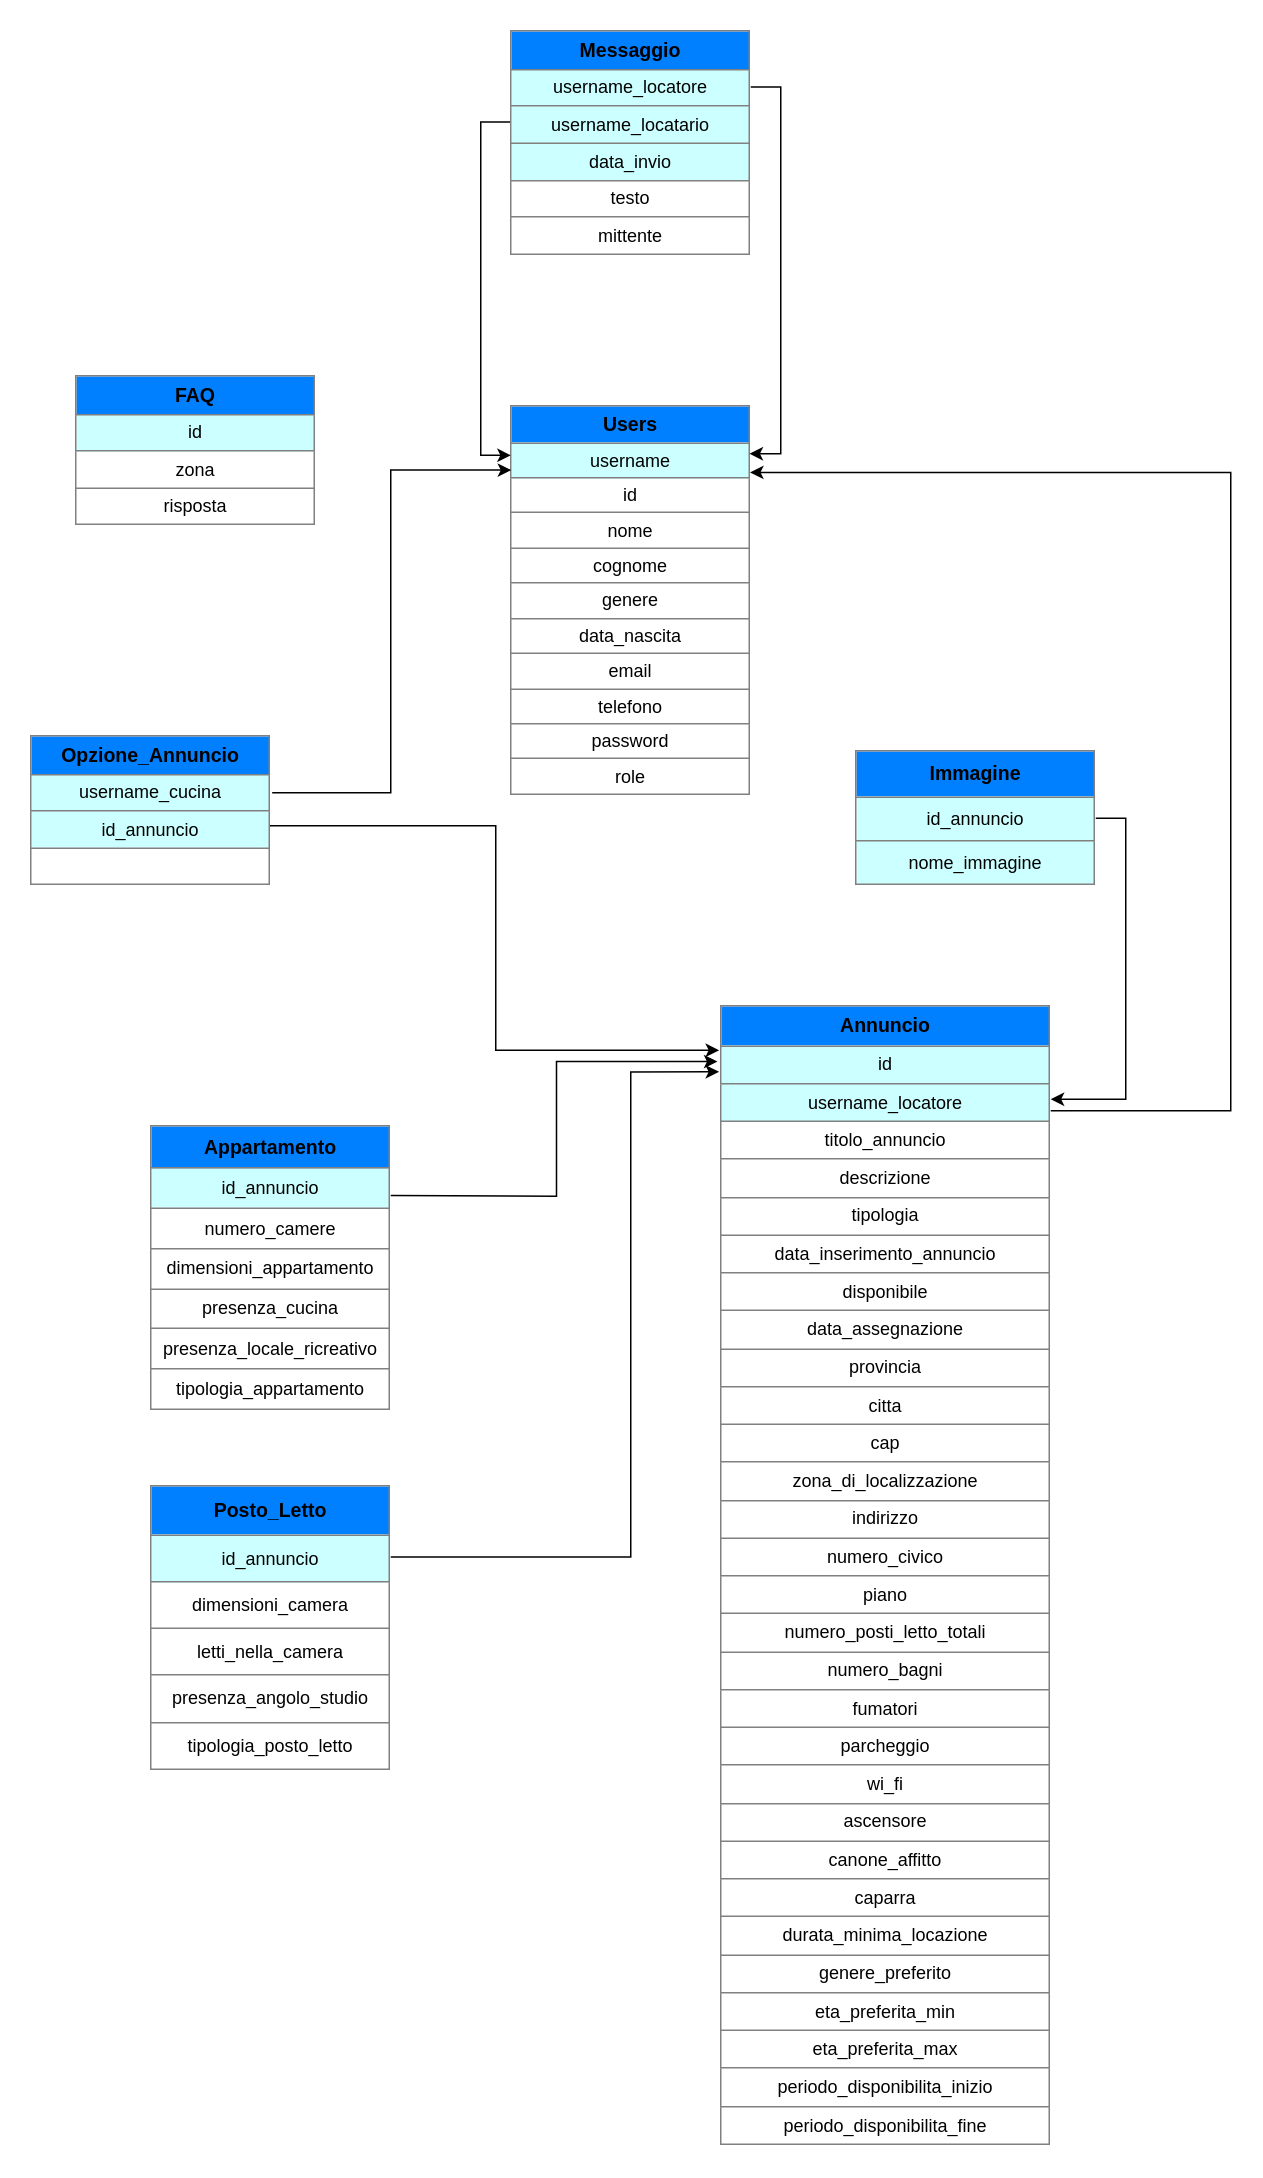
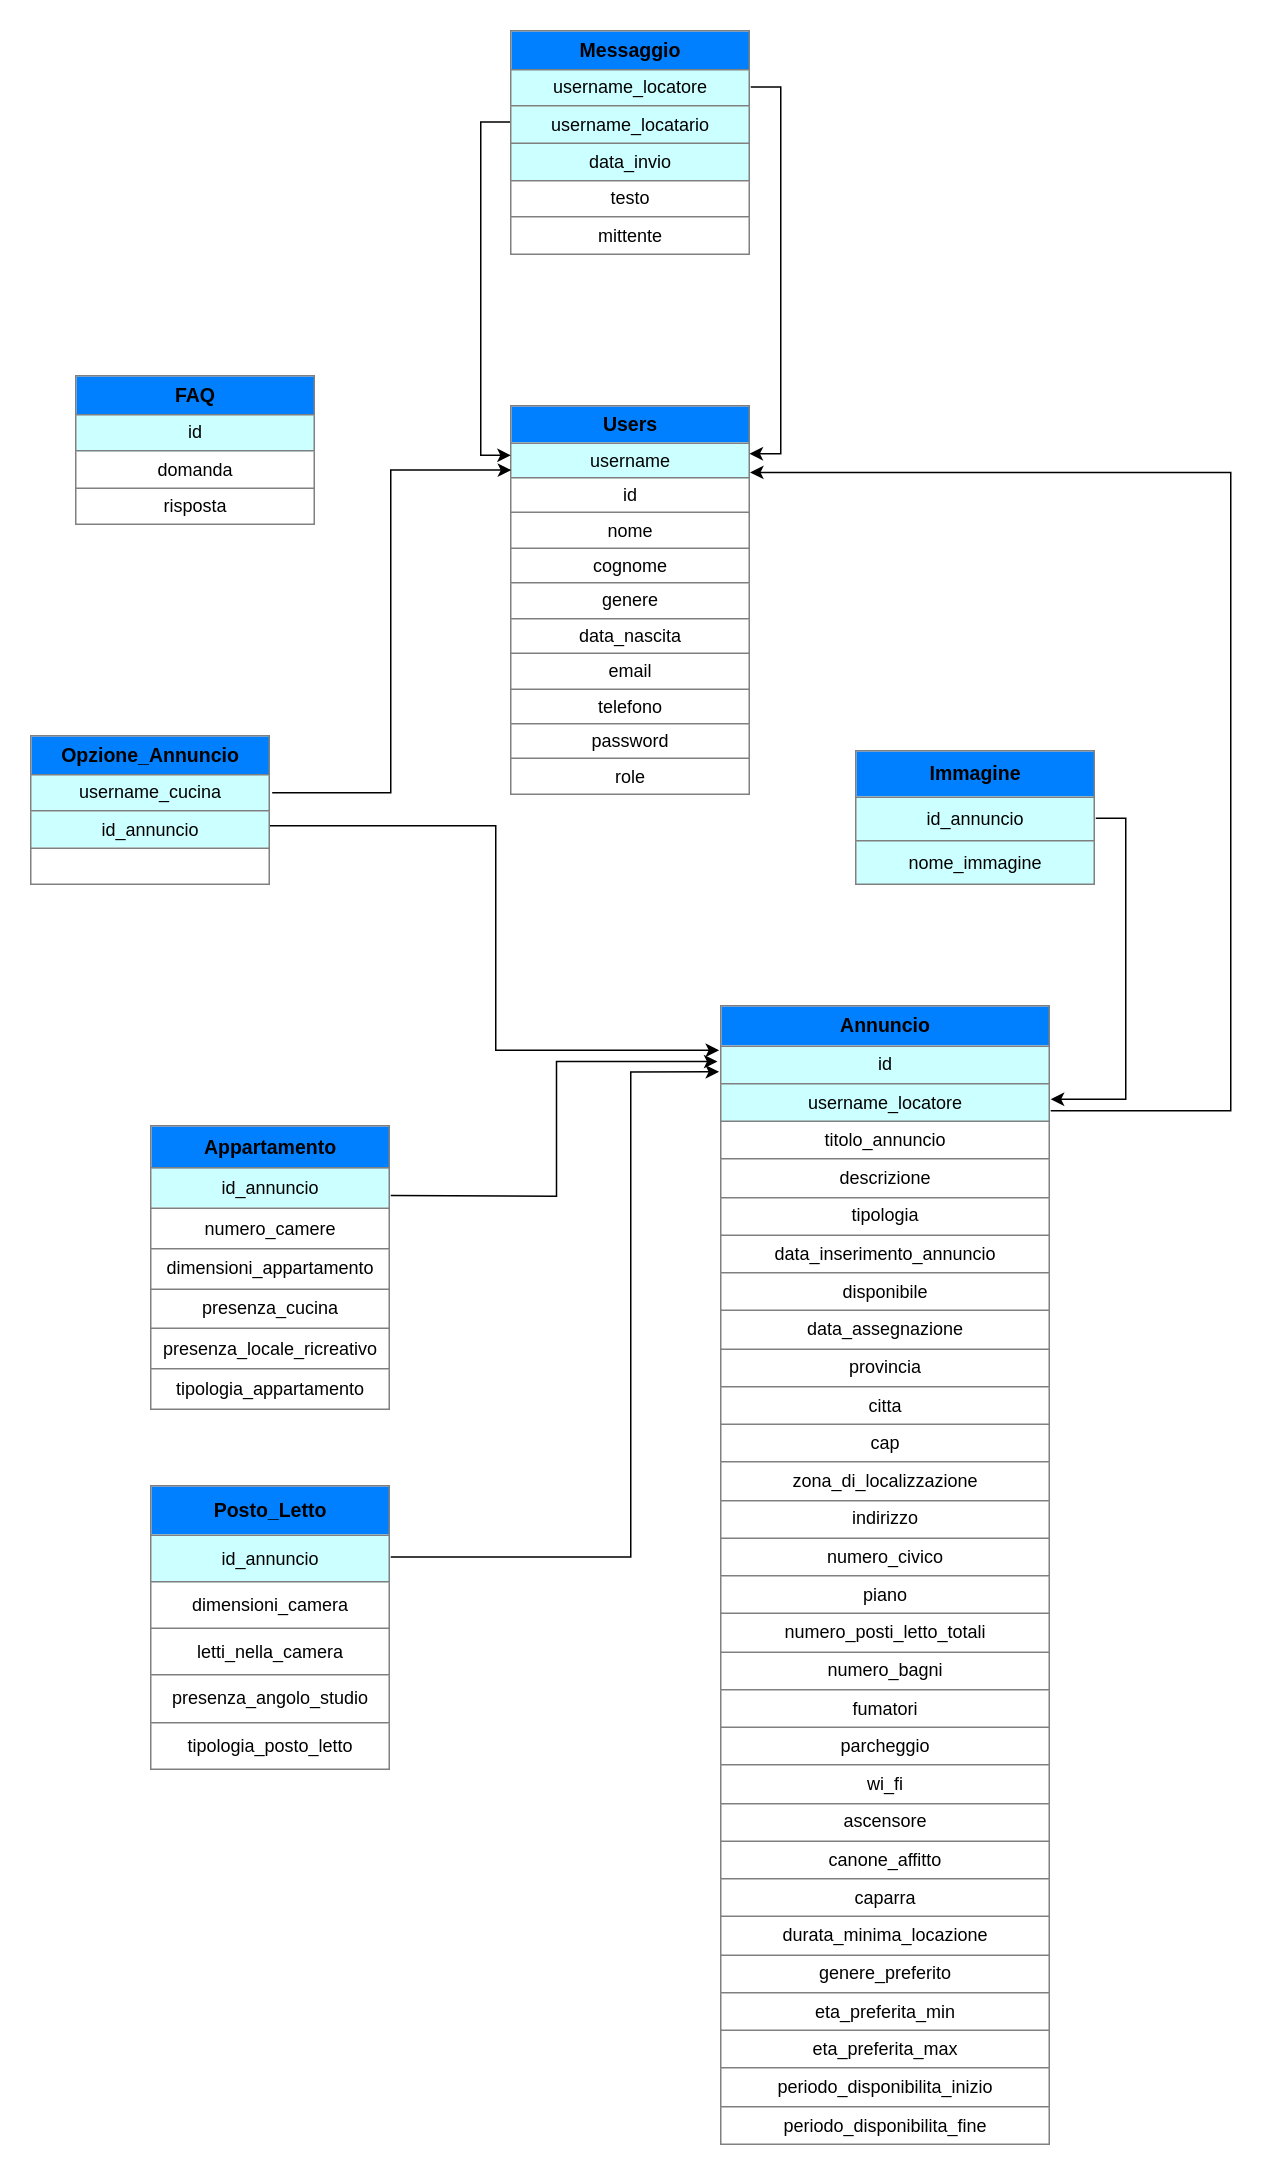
(196, 419) -> (196, 419)
